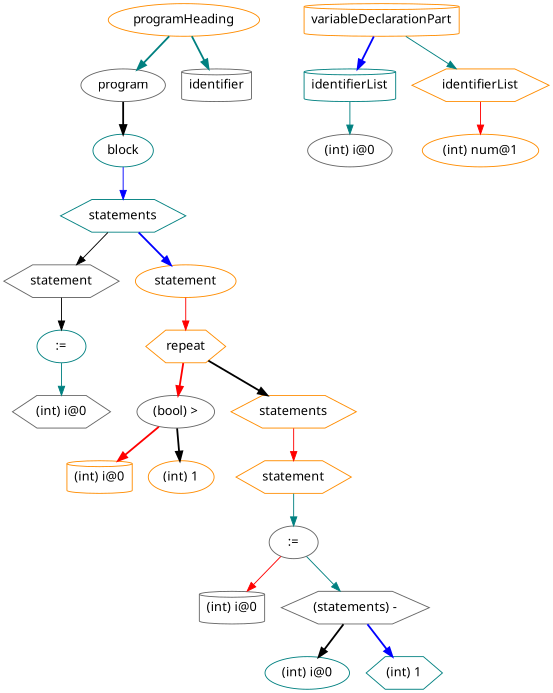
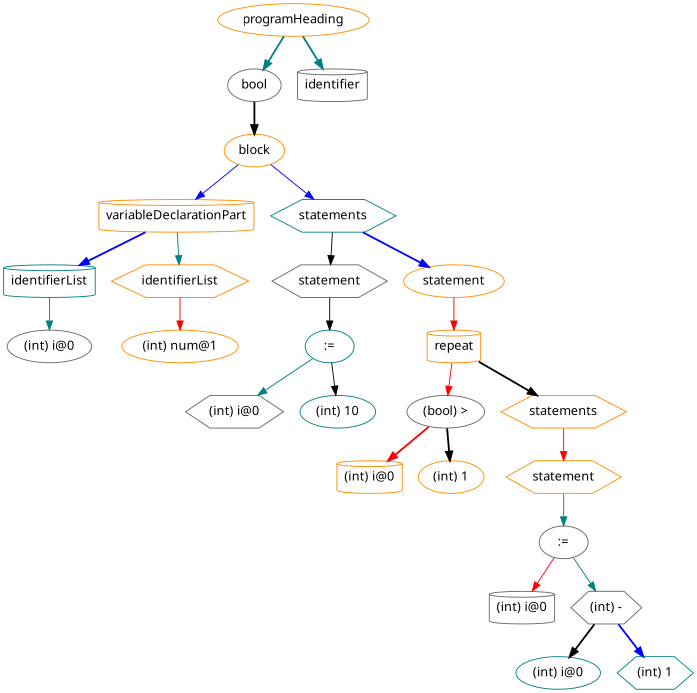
(123, 85) -> (254, 85)
(123, 151) -> (254, 151)
none -> (220, 179)
(186, 346) -> (454, 346)
(181, 375) -> (450, 375)
none -> (338, 412)
(355, 608) -> (606, 608)
